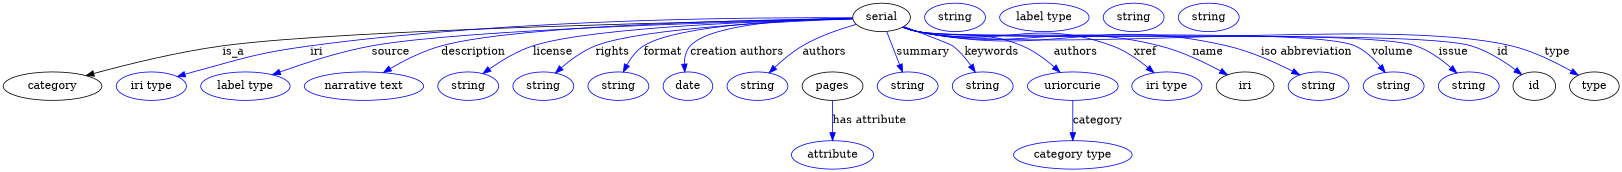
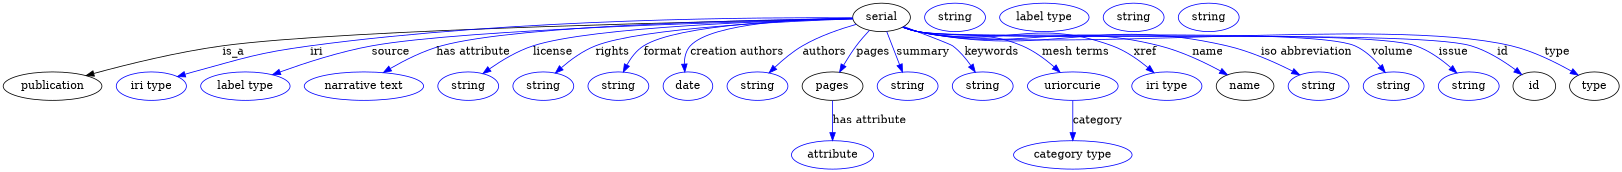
none -> (855, 47)
(473, 52) -> (473, 52)
(1076, 52) -> (1076, 52)
(53, 86) -> (53, 86)
(1245, 86) -> (1245, 86)
